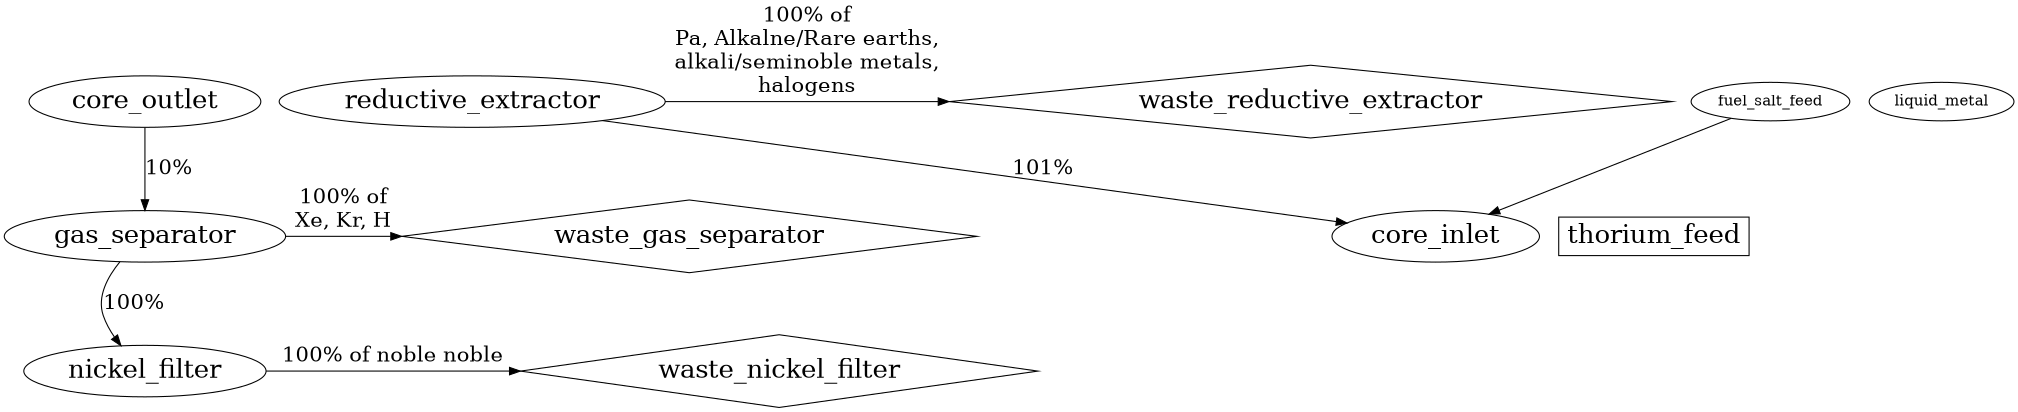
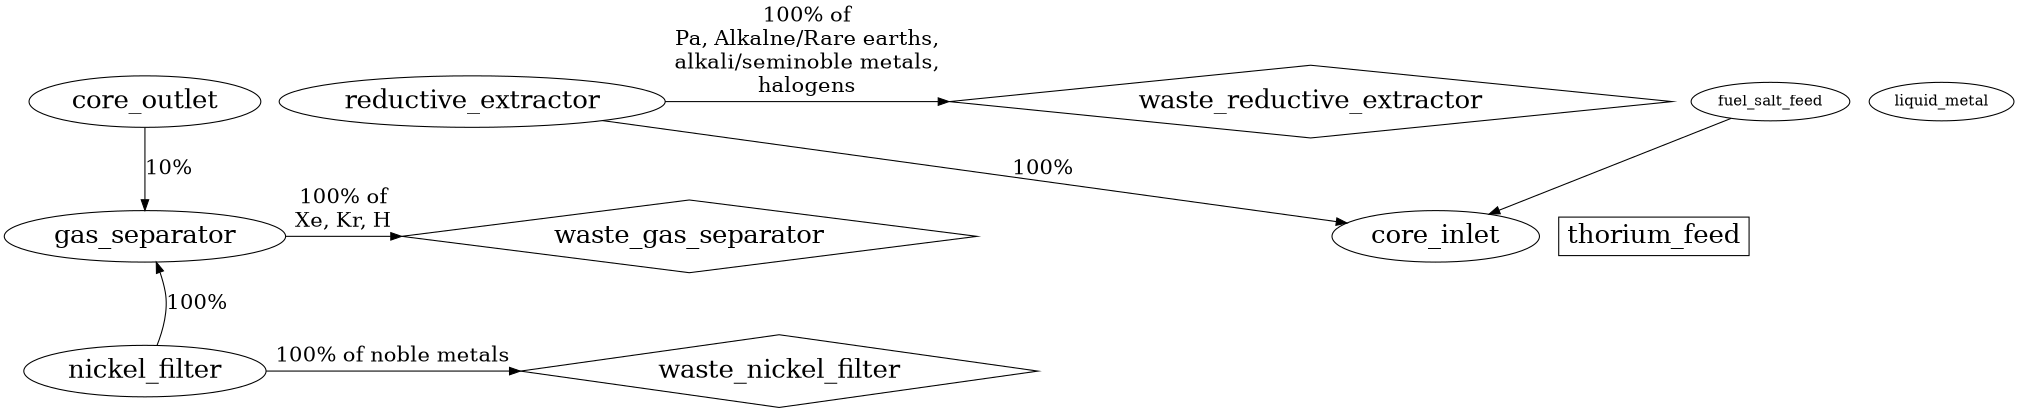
(1043, 169) -> (1043, 169)
(102, 299) -> (166, 309)
(393, 356) -> (393, 356)
